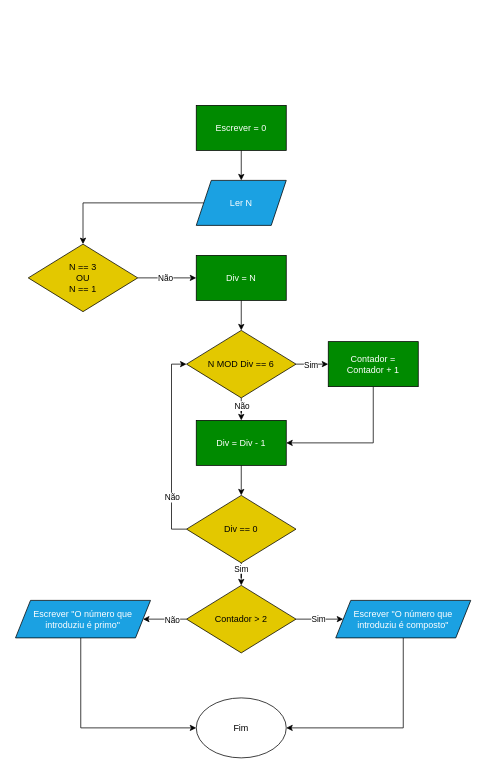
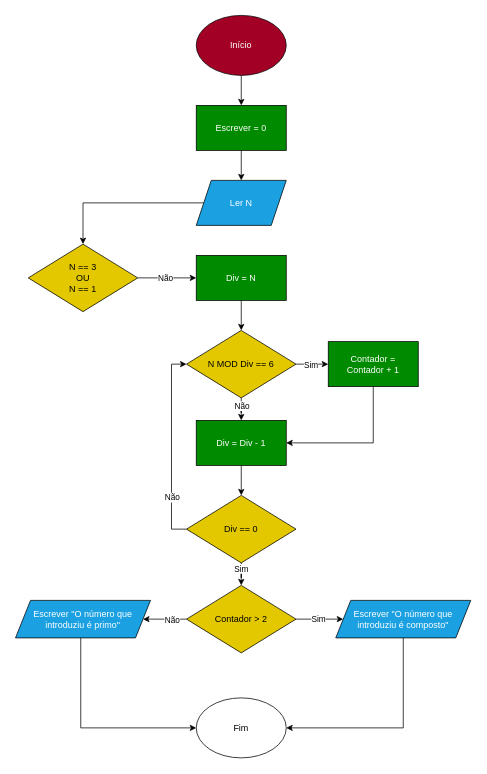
none -> (241, 45)
none -> (241, 87)
